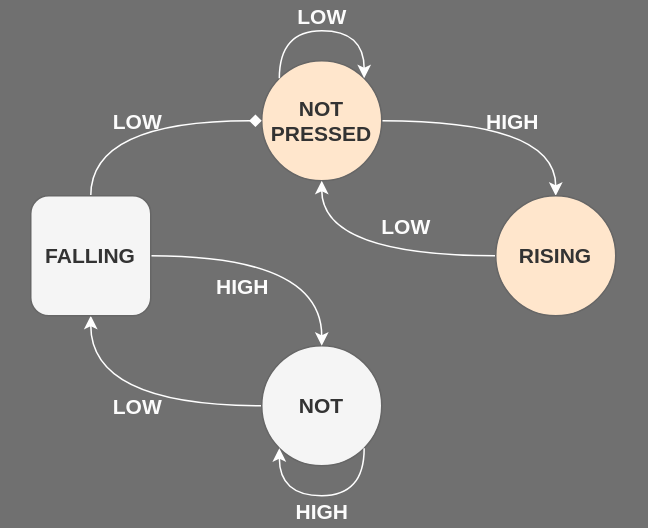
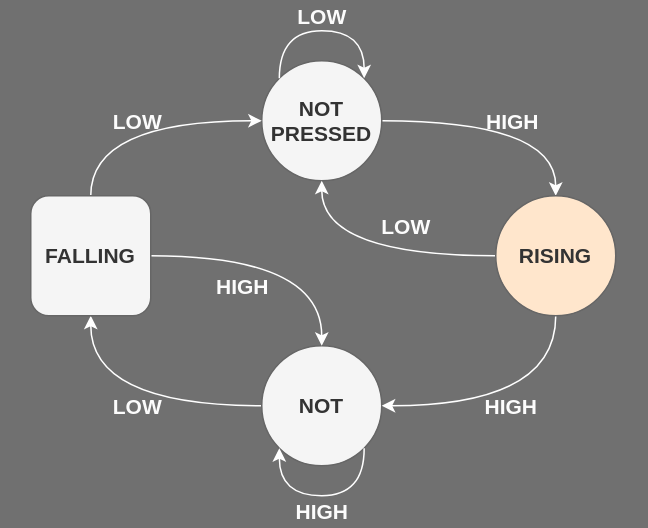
(249, 121) -> (250, 121)
(322, 121) -> (322, 121)
none -> (494, 392)
